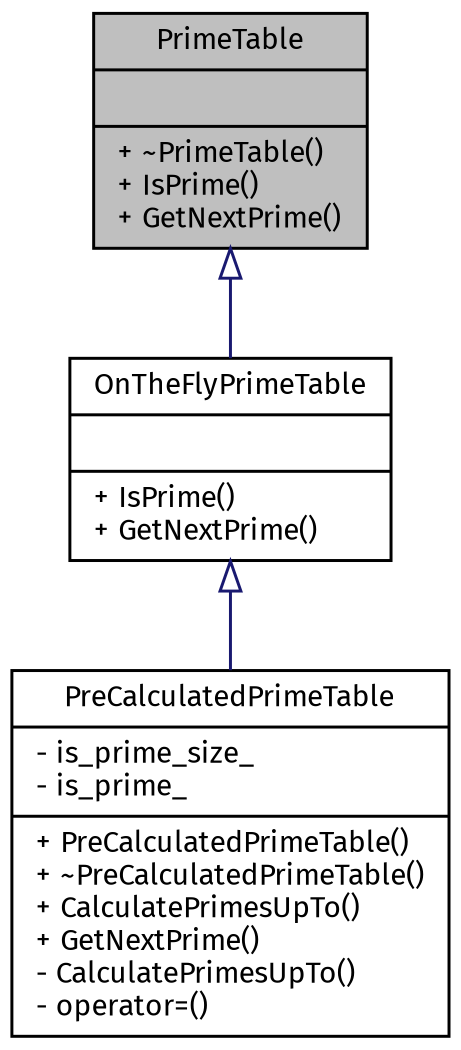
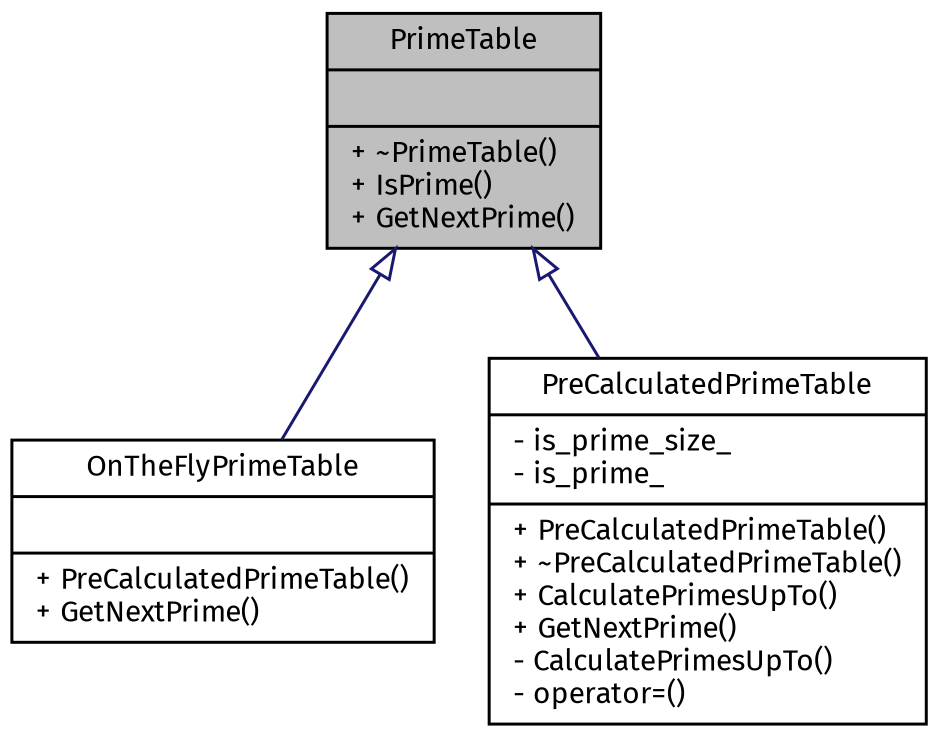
(165, 498) -> (223, 580)
(230, 631) -> (574, 316)
